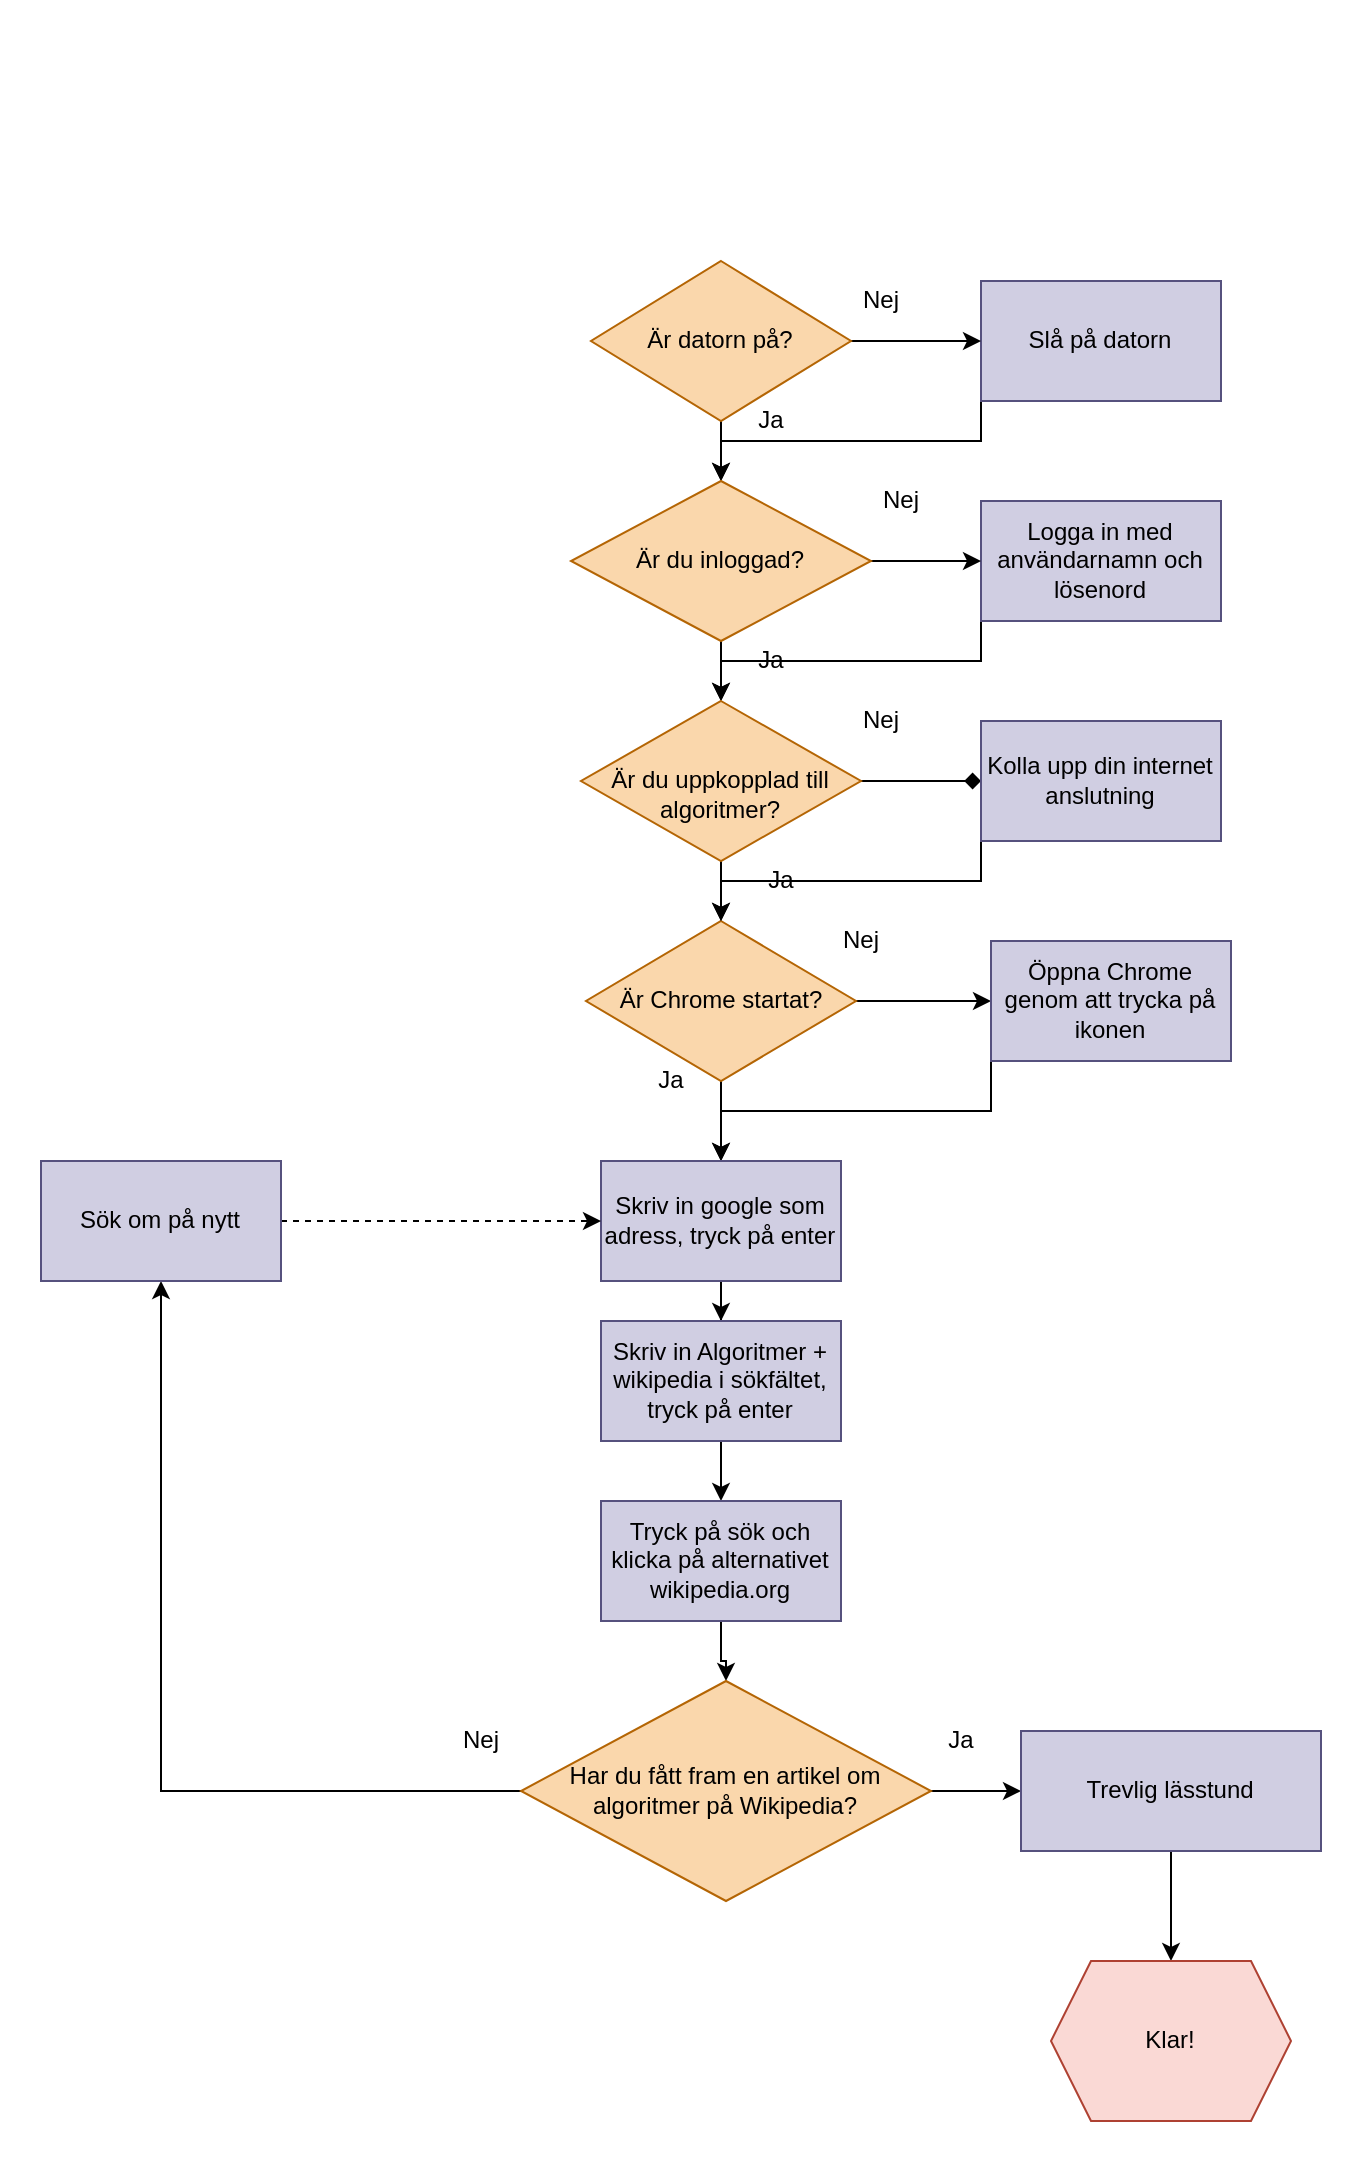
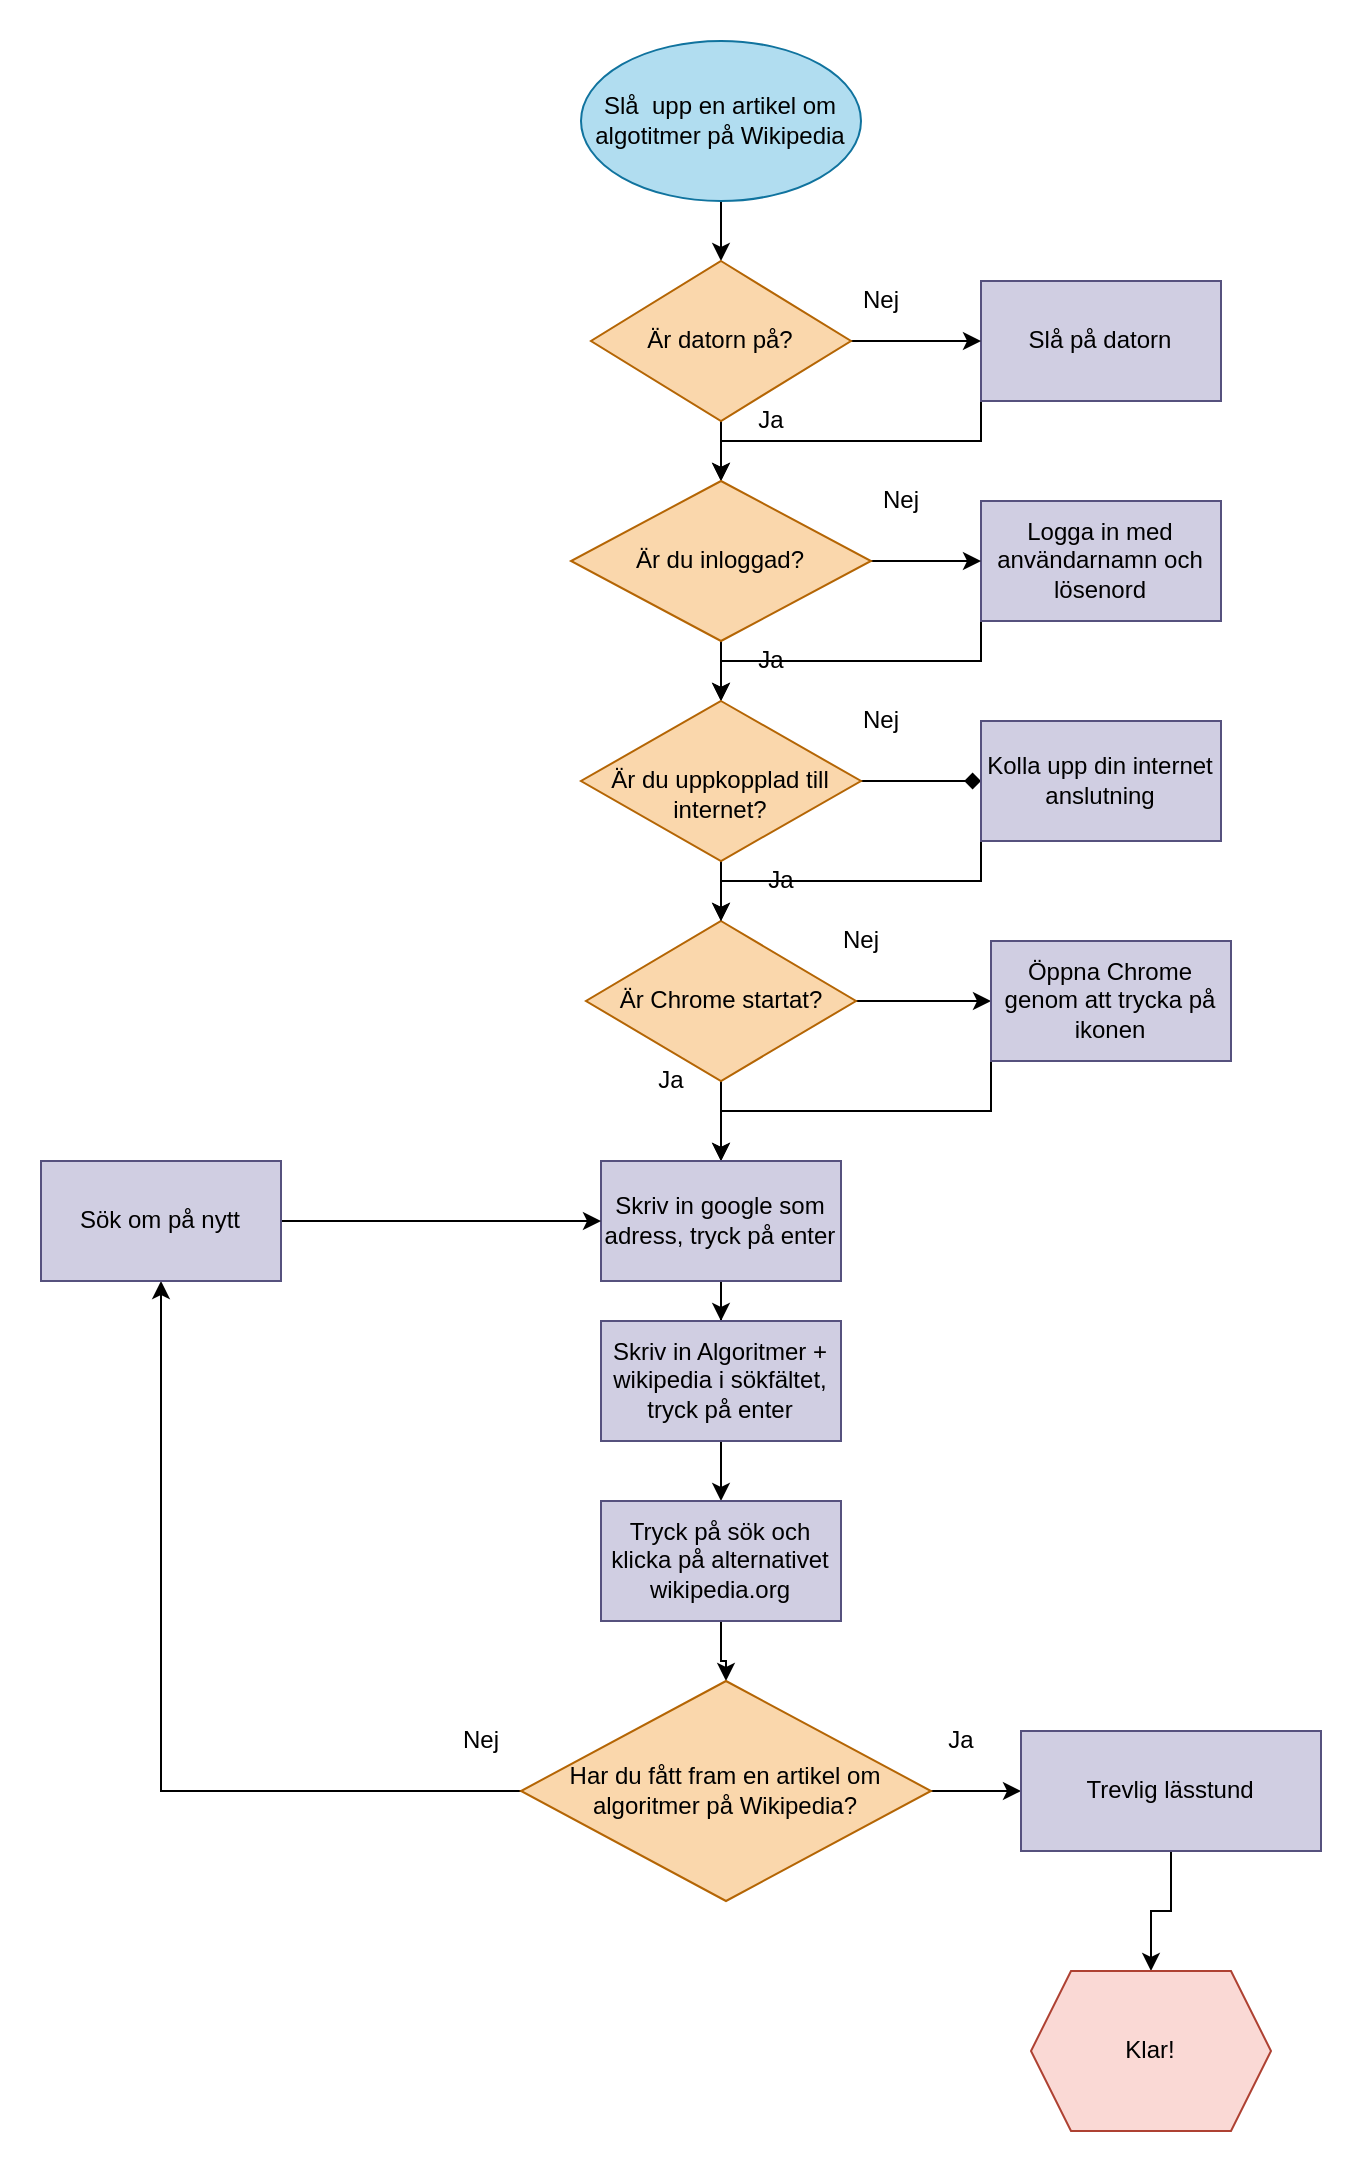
none -> (721, 121)
none -> (721, 238)
(721, 781) -> (721, 781)
(433, 1221) -> (433, 1221)
(1171, 2041) -> (1151, 2051)
